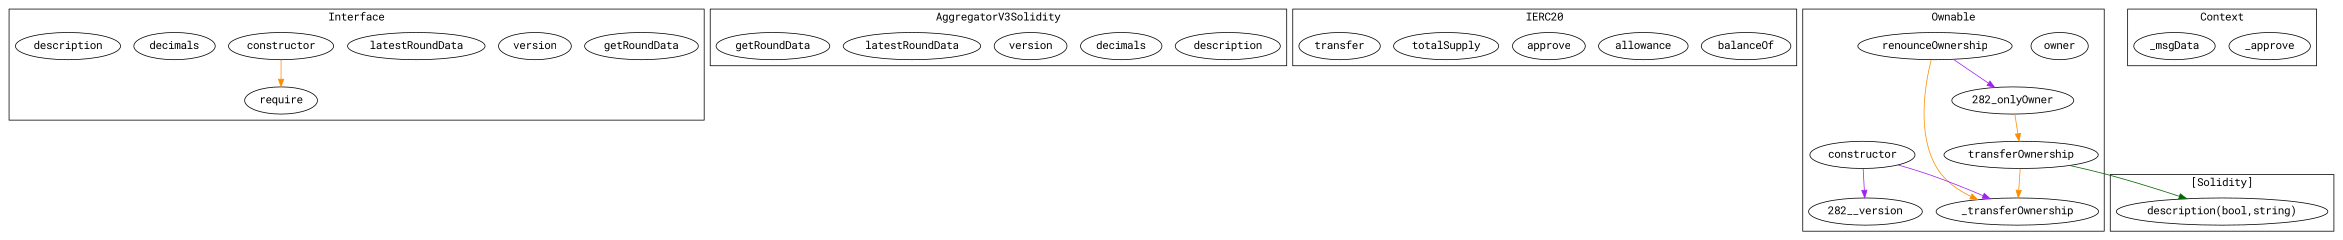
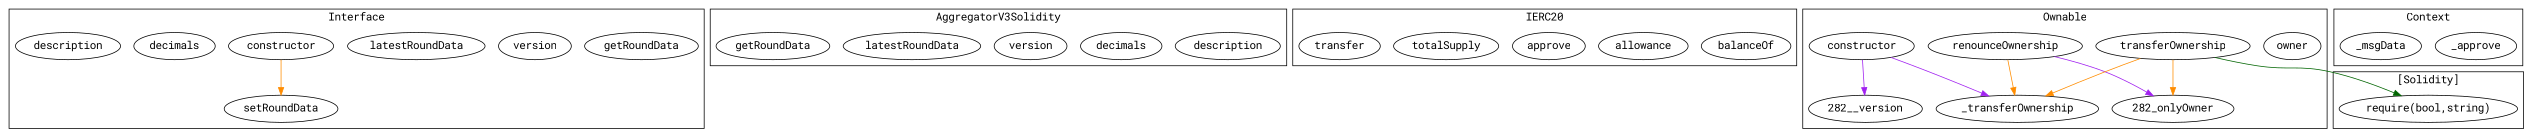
(281, 100) -> (281, 109)
(2016, 124) -> (2173, 74)
(2222, 212) -> (2428, 109)
